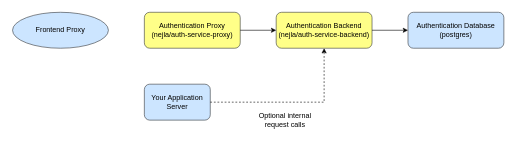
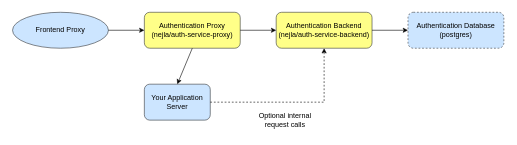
none -> (138, 30)
(456, 30) -> (456, 30)
none -> (185, 65)
